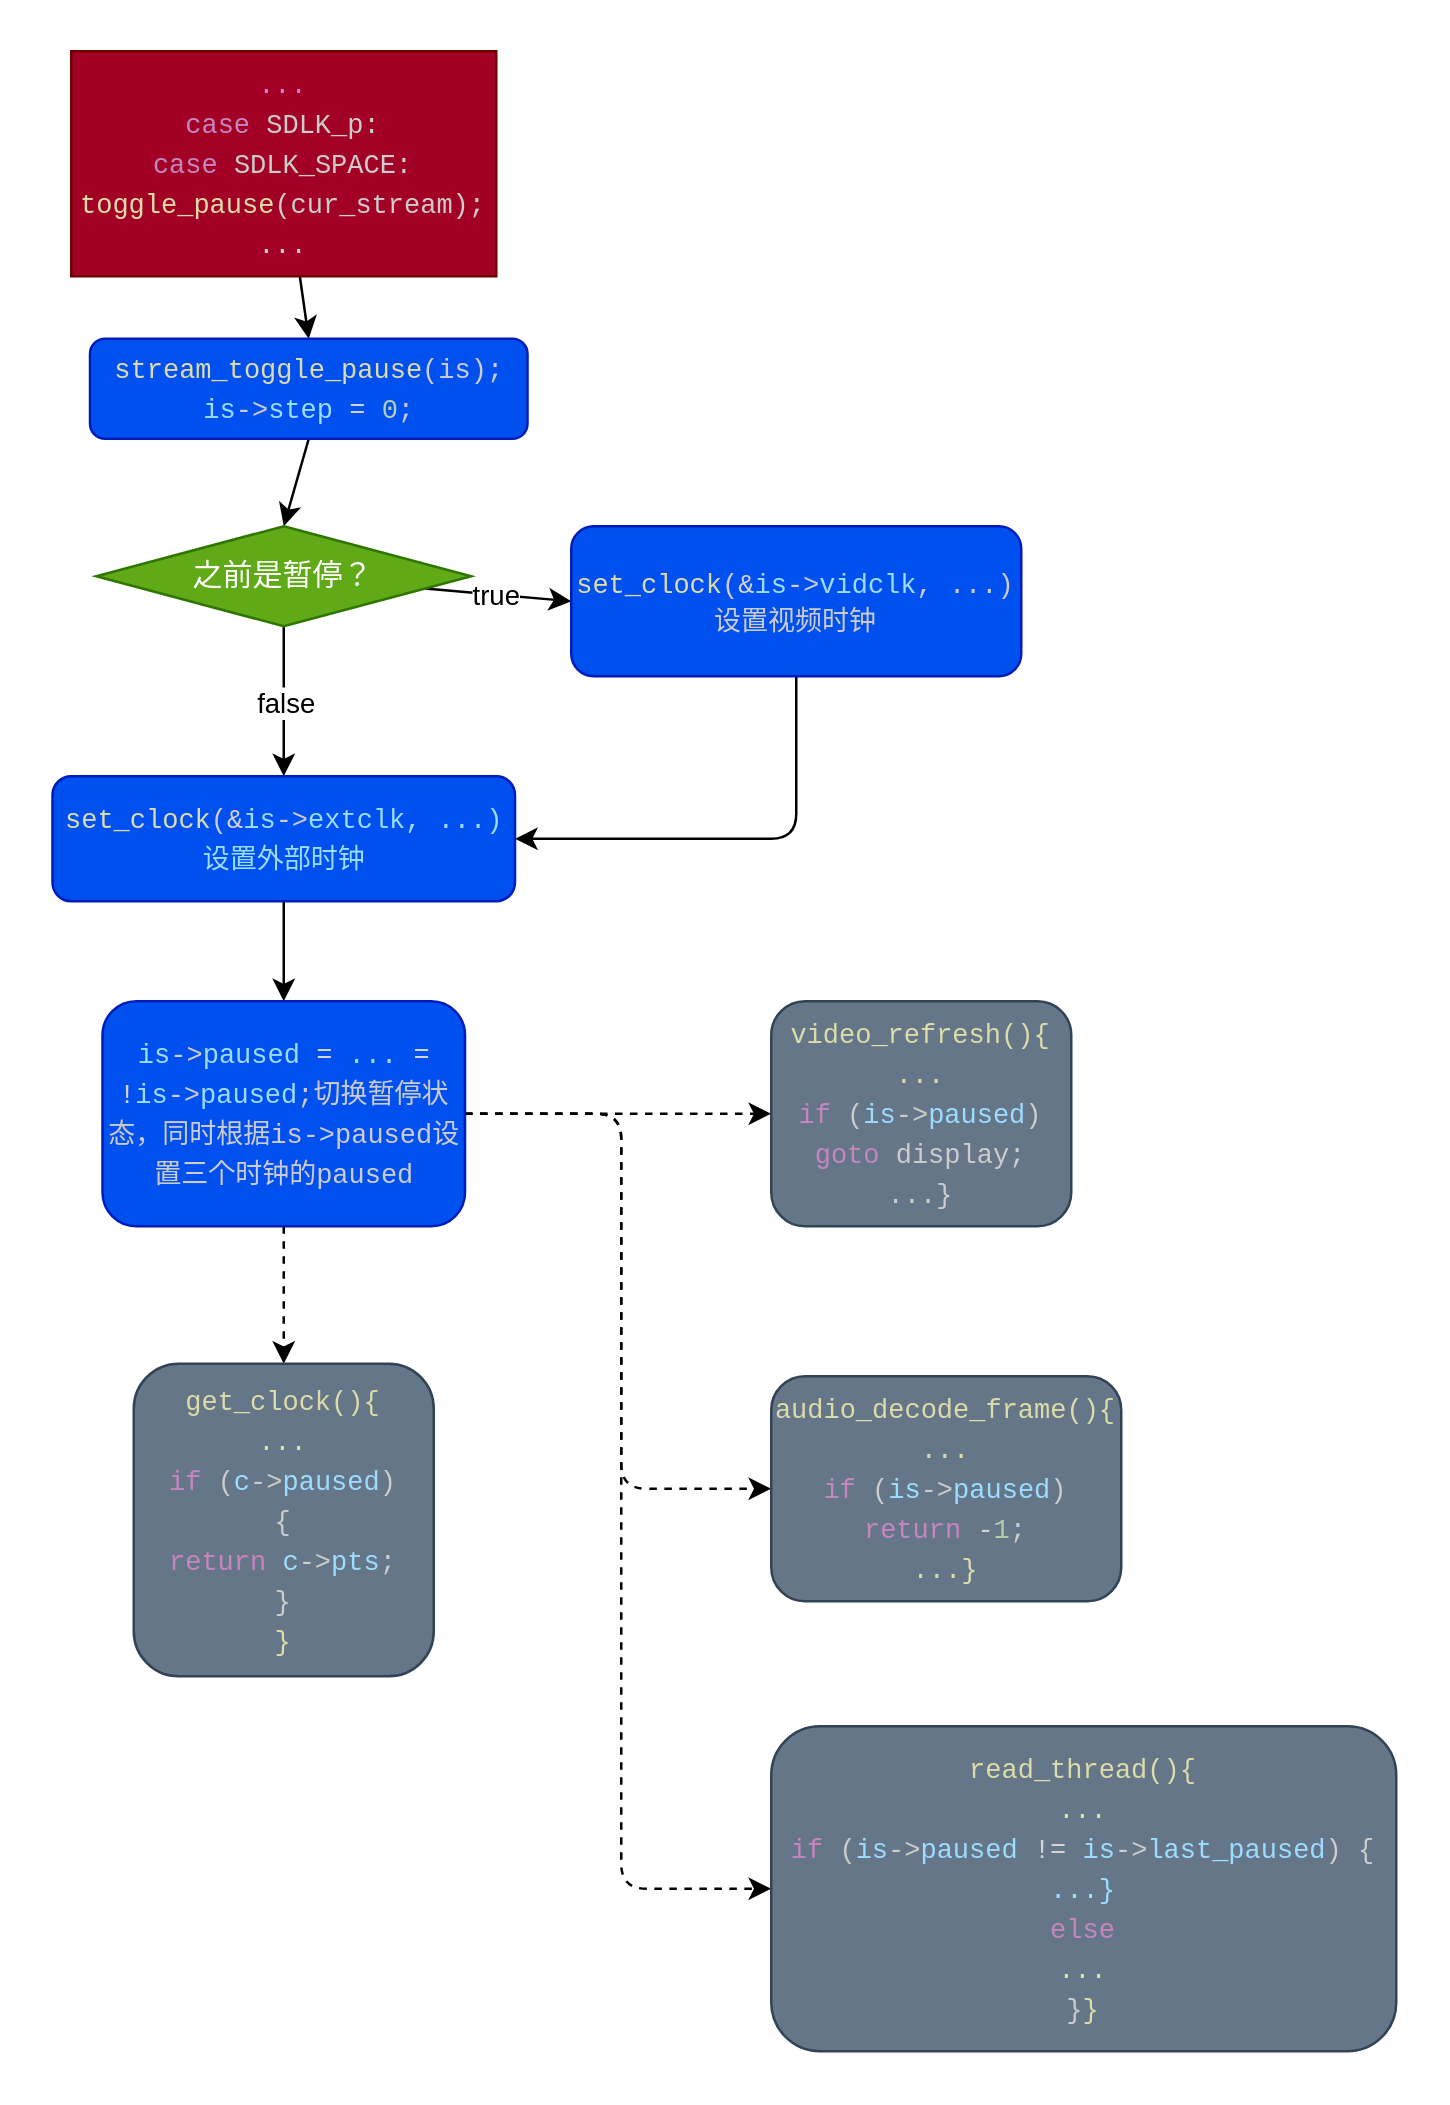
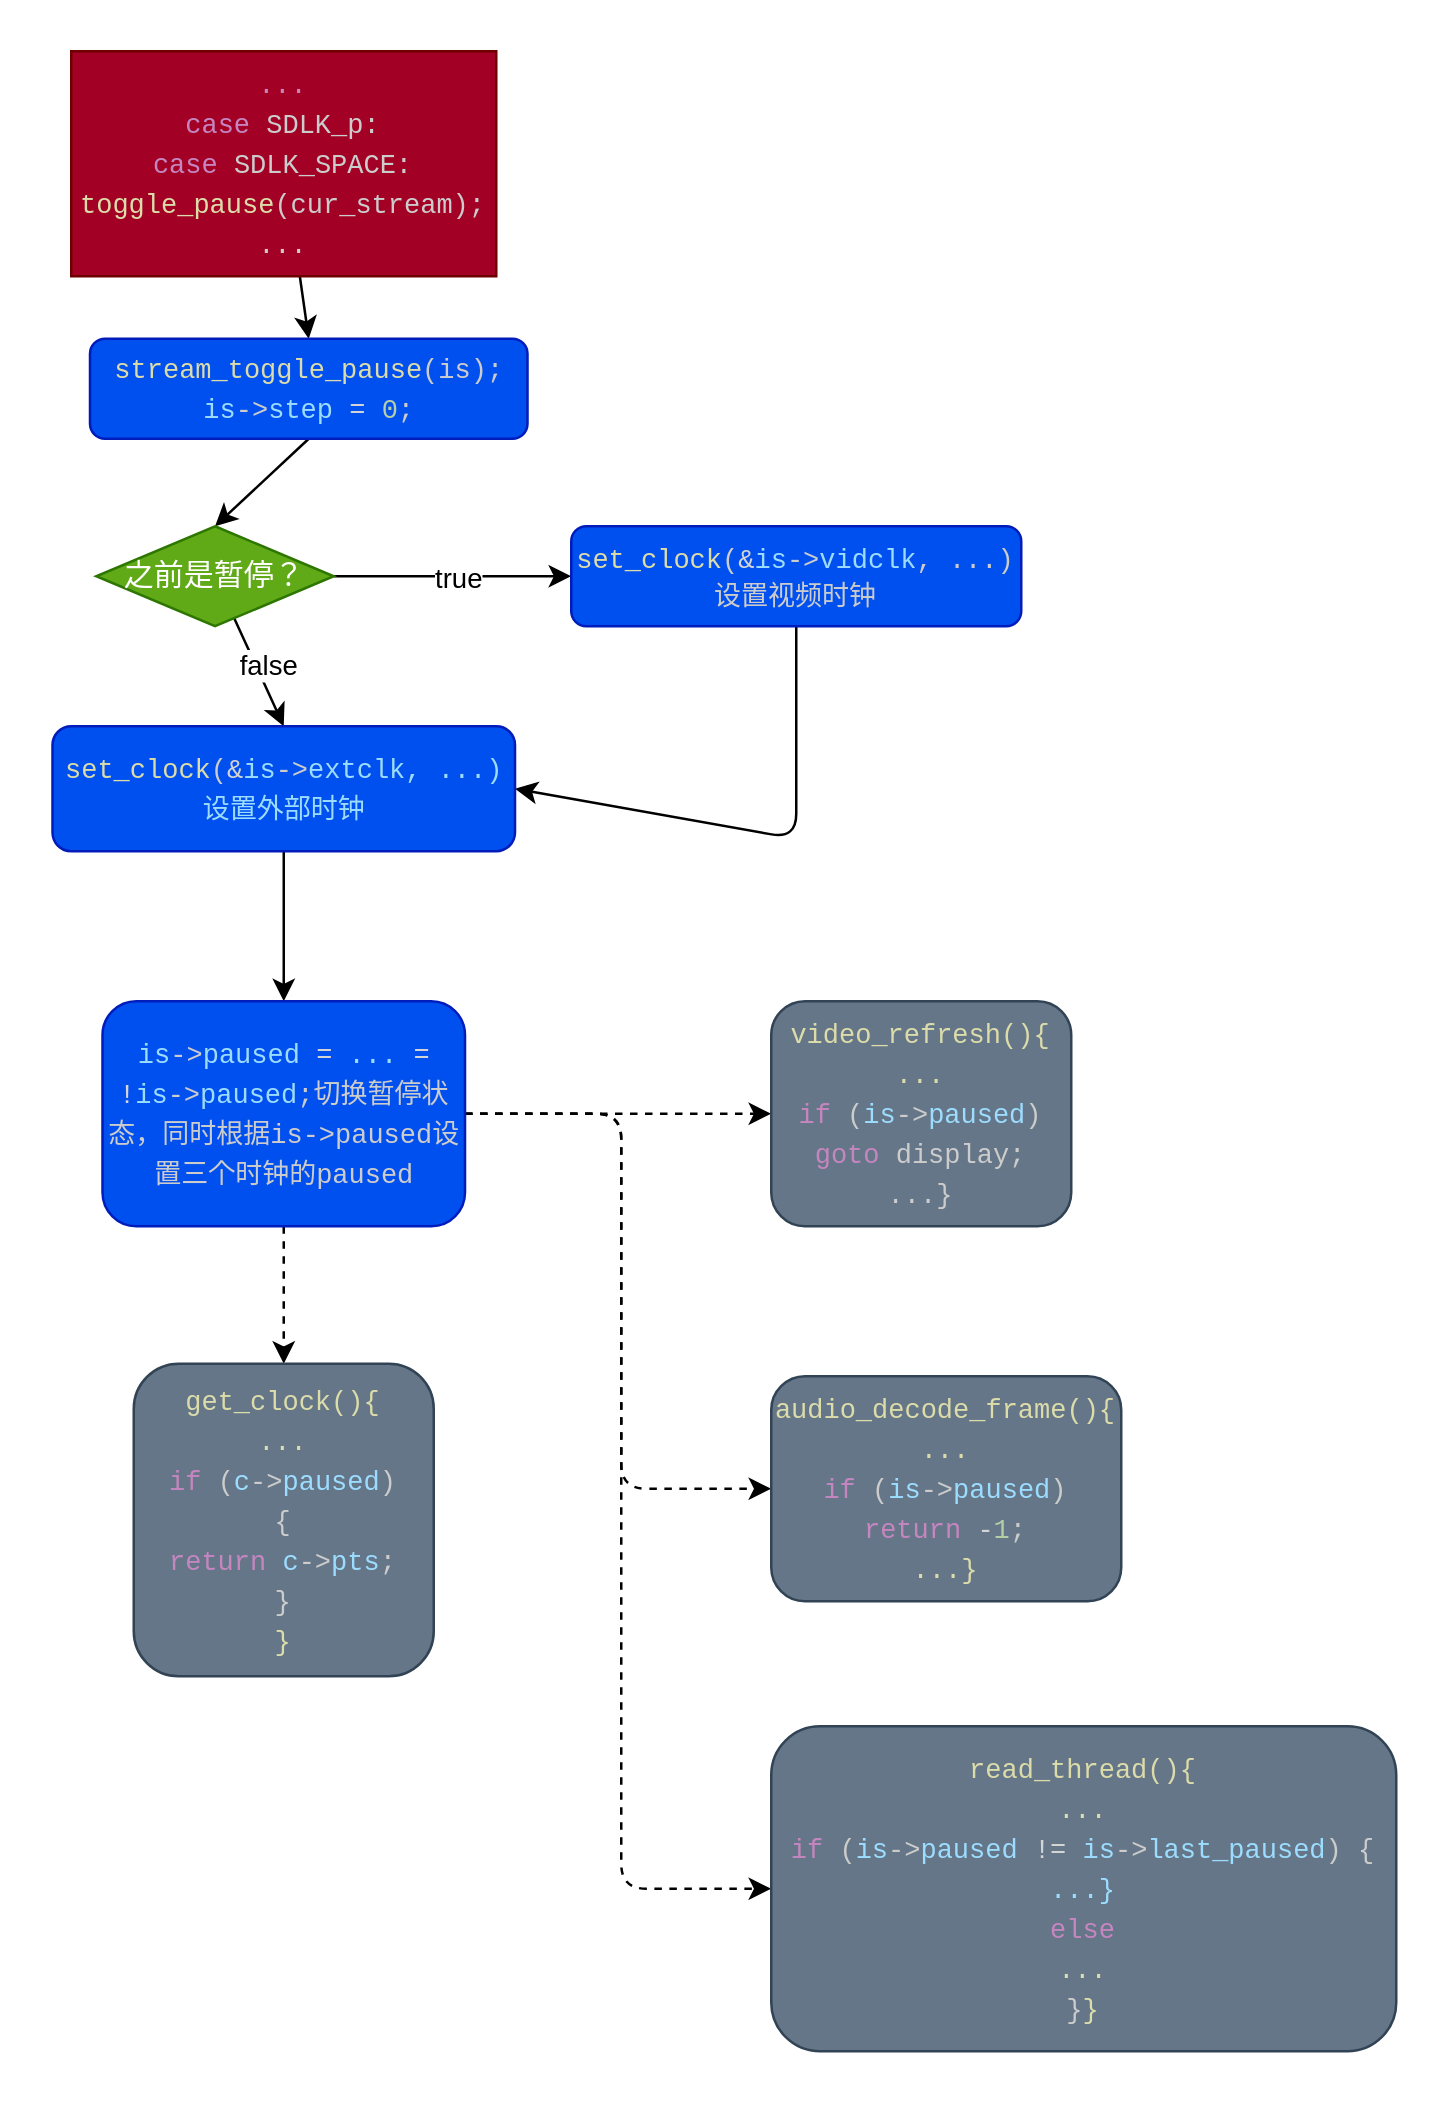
(284, 576) -> (215, 576)
(796, 601) -> (796, 576)
(284, 839) -> (284, 789)
